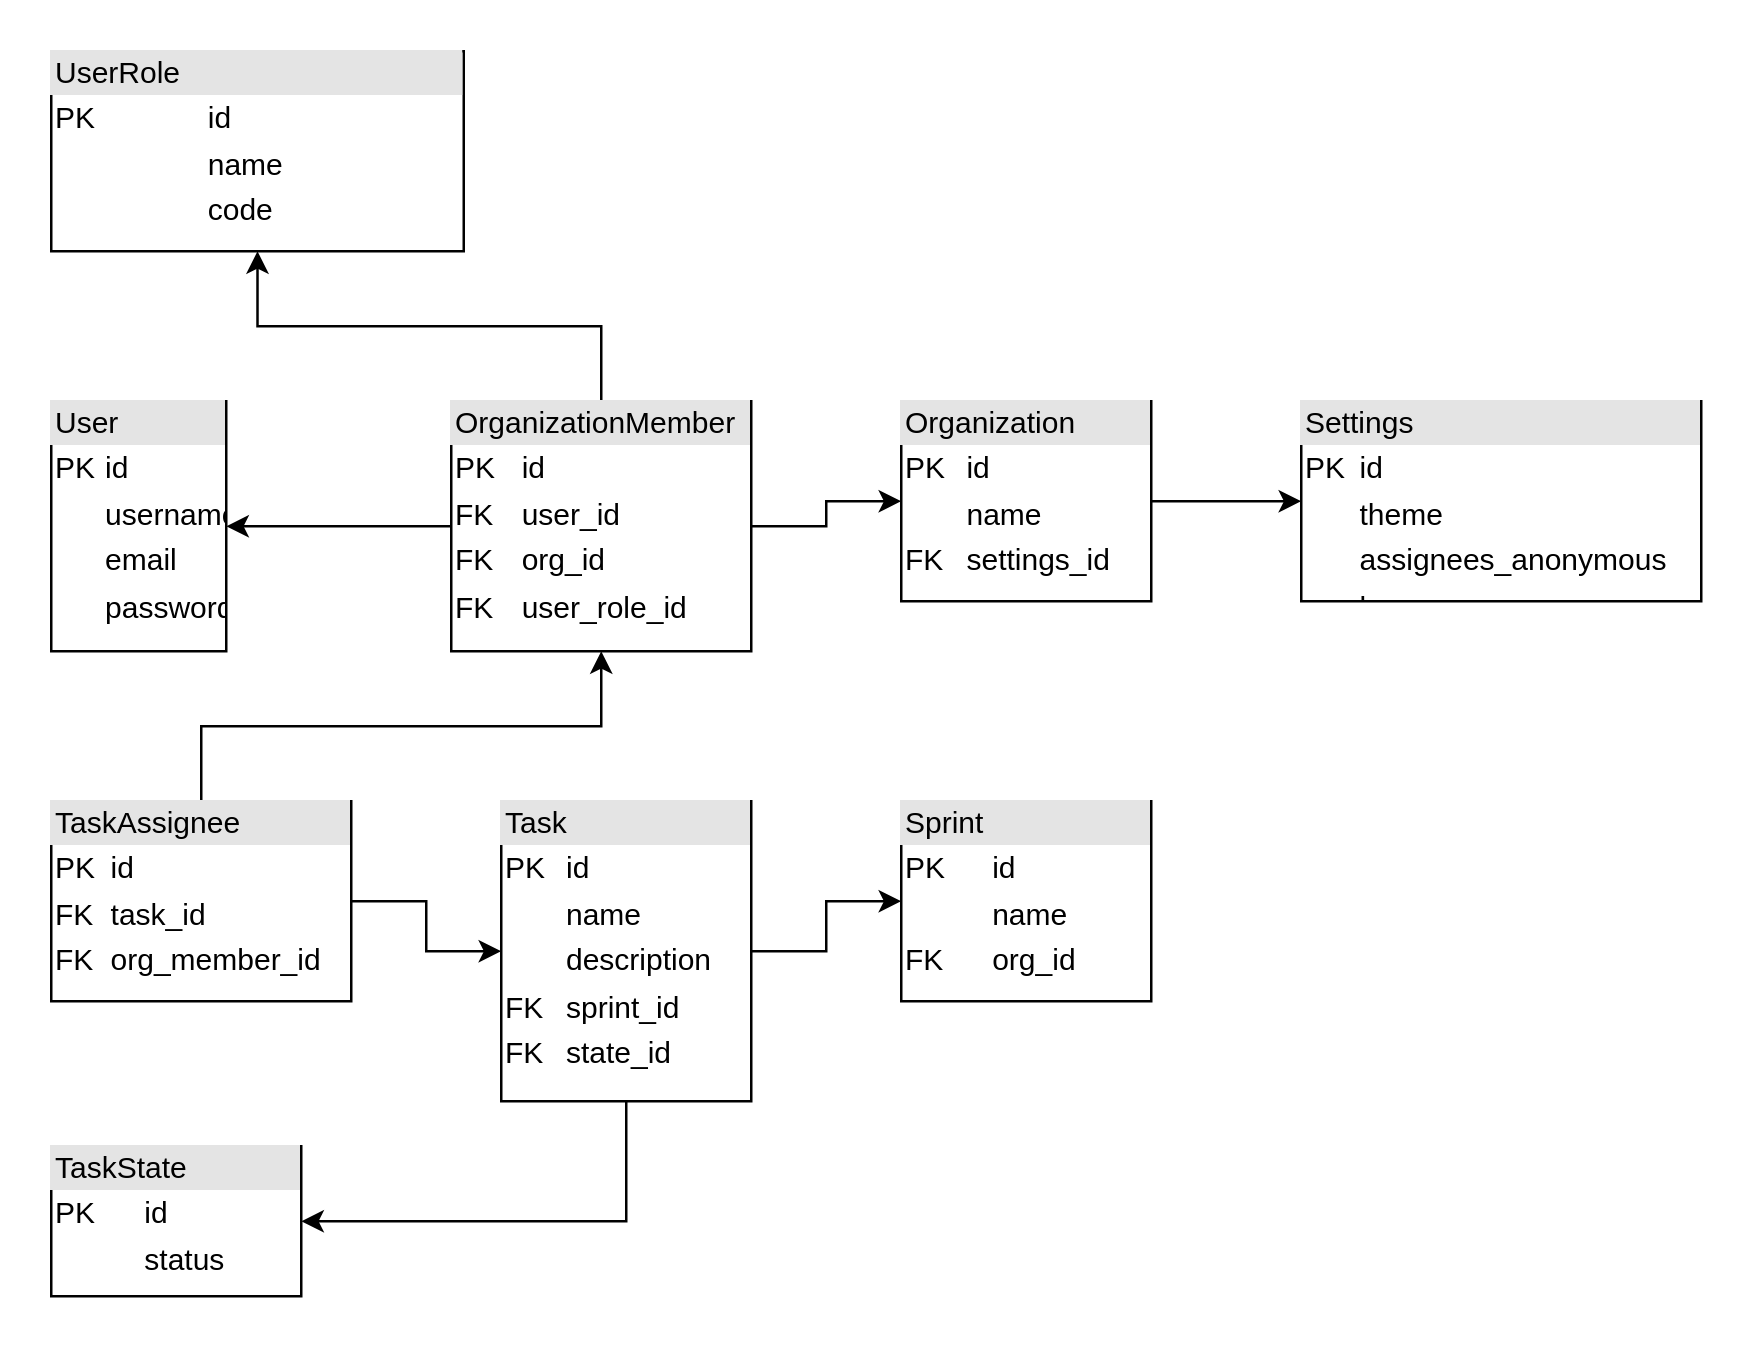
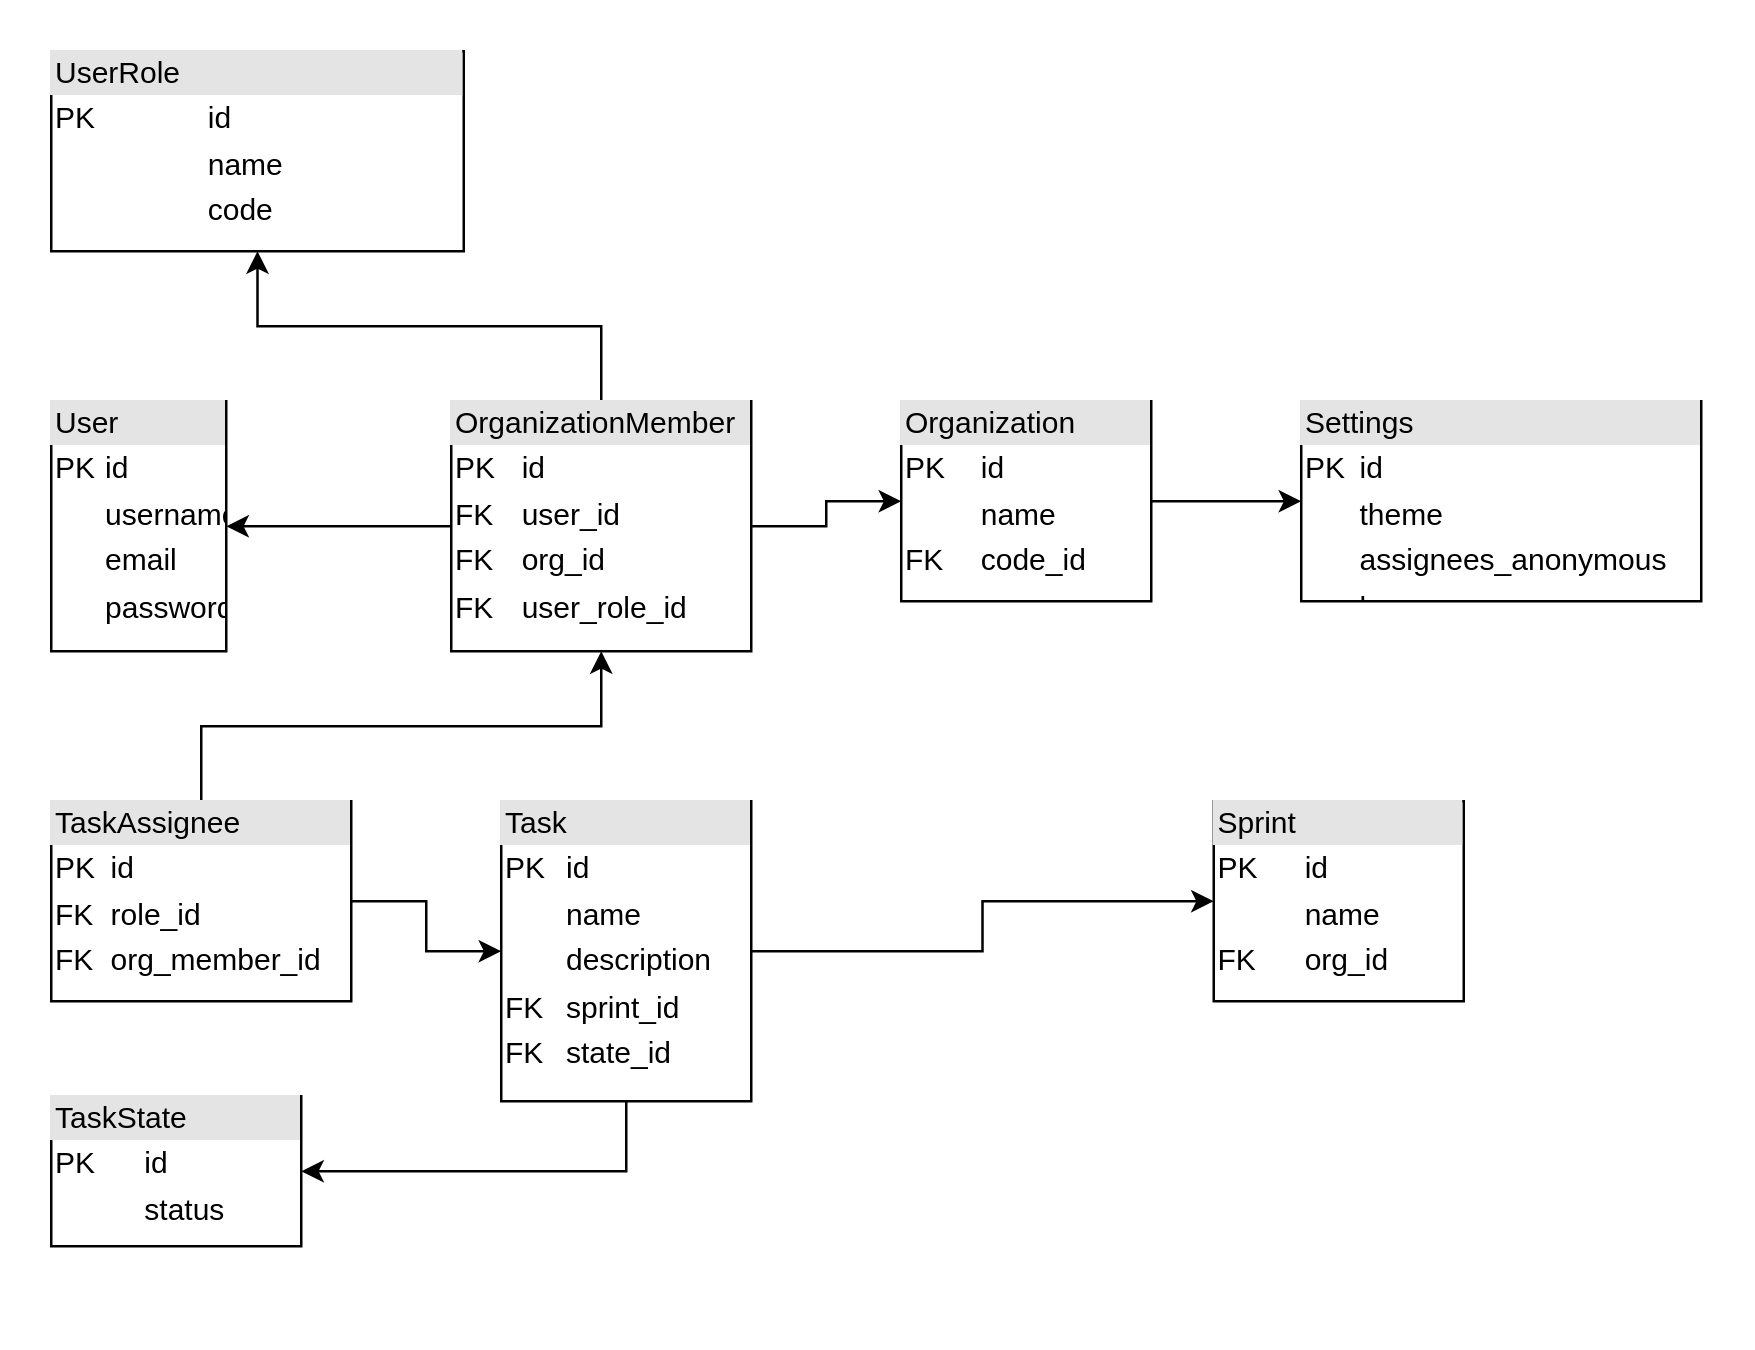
(1003, 473) -> (994, 473)
(173, 873) -> (173, 873)
(1026, 901) -> (1339, 901)
(176, 1221) -> (176, 1171)
